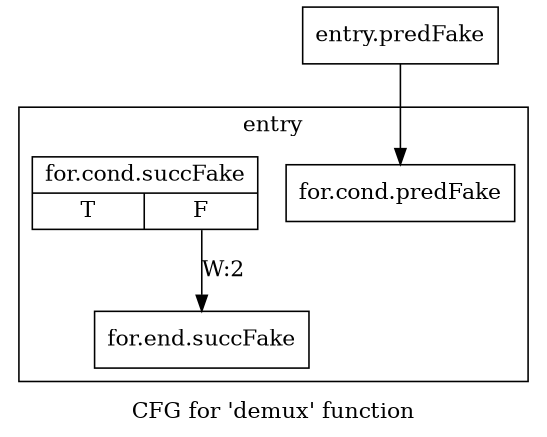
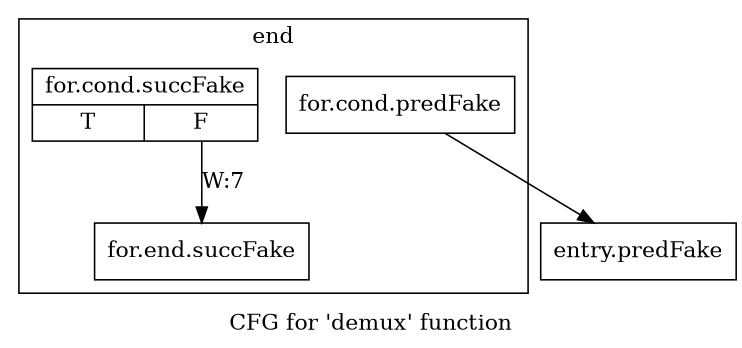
(400, 96) -> (513, 174)
(274, 125) -> (274, 37)
(224, 270) -> (224, 182)
